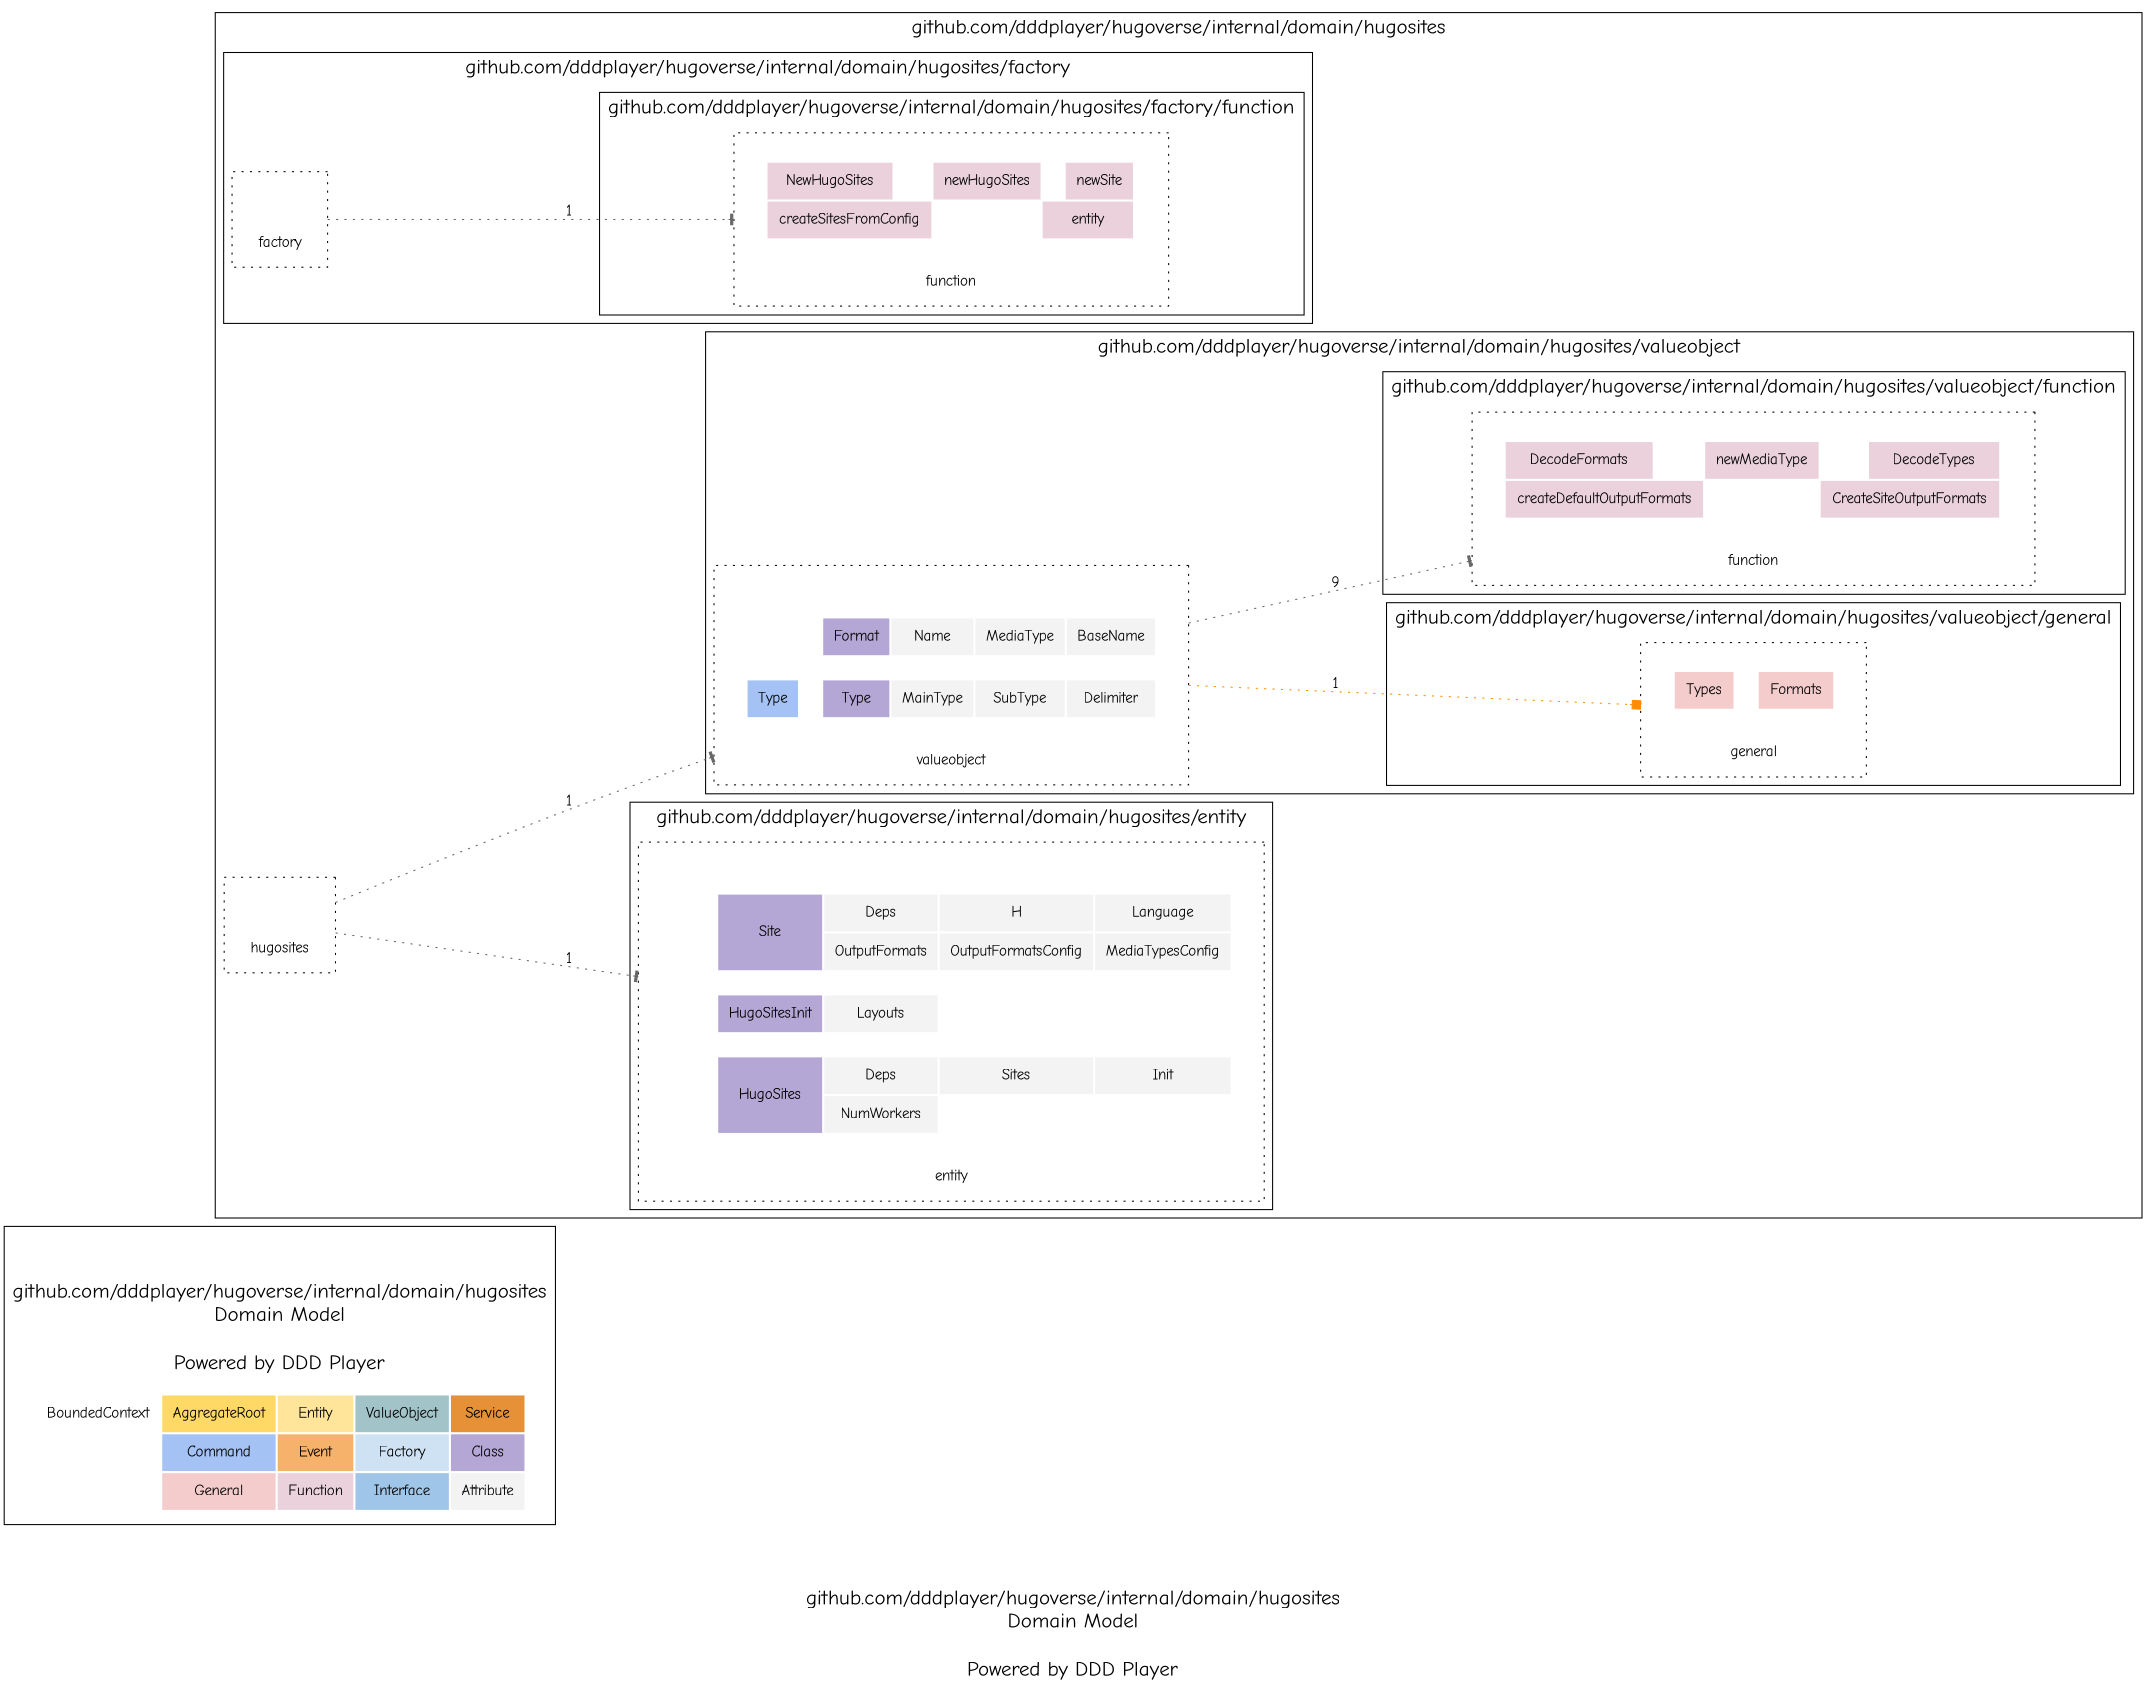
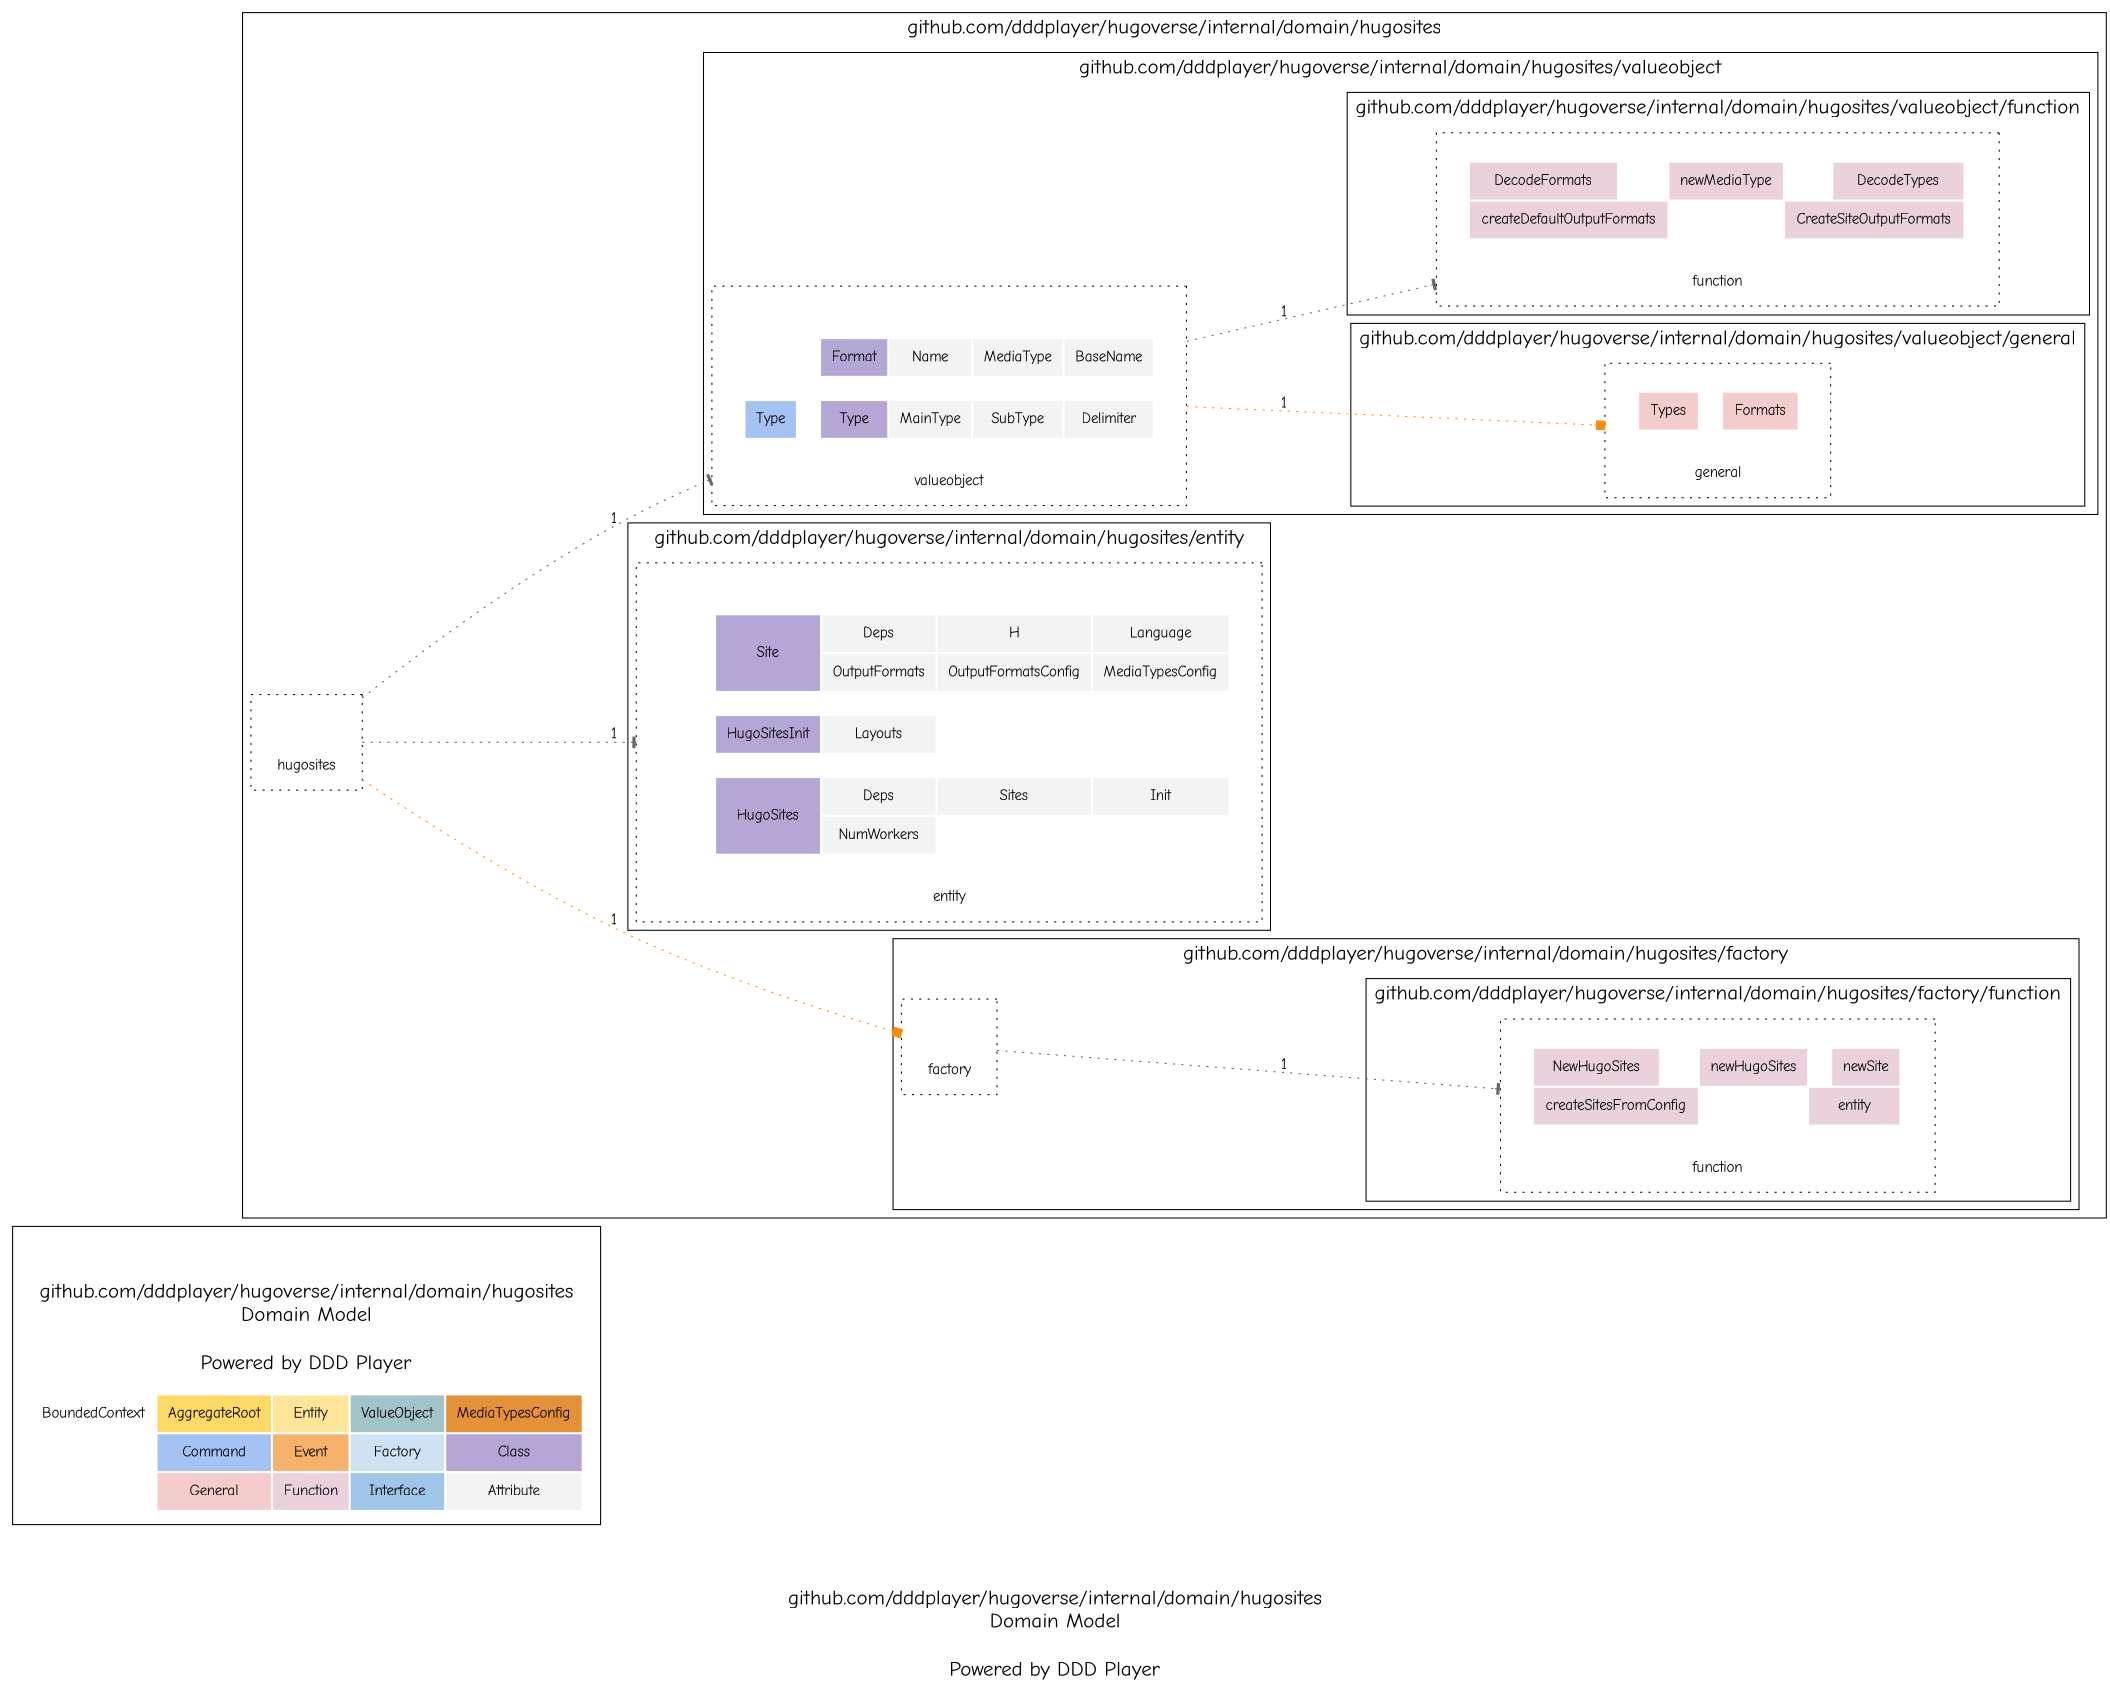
(1336, 583) -> (1284, 312)
none -> (616, 929)
(488, 1413) -> (514, 1413)
